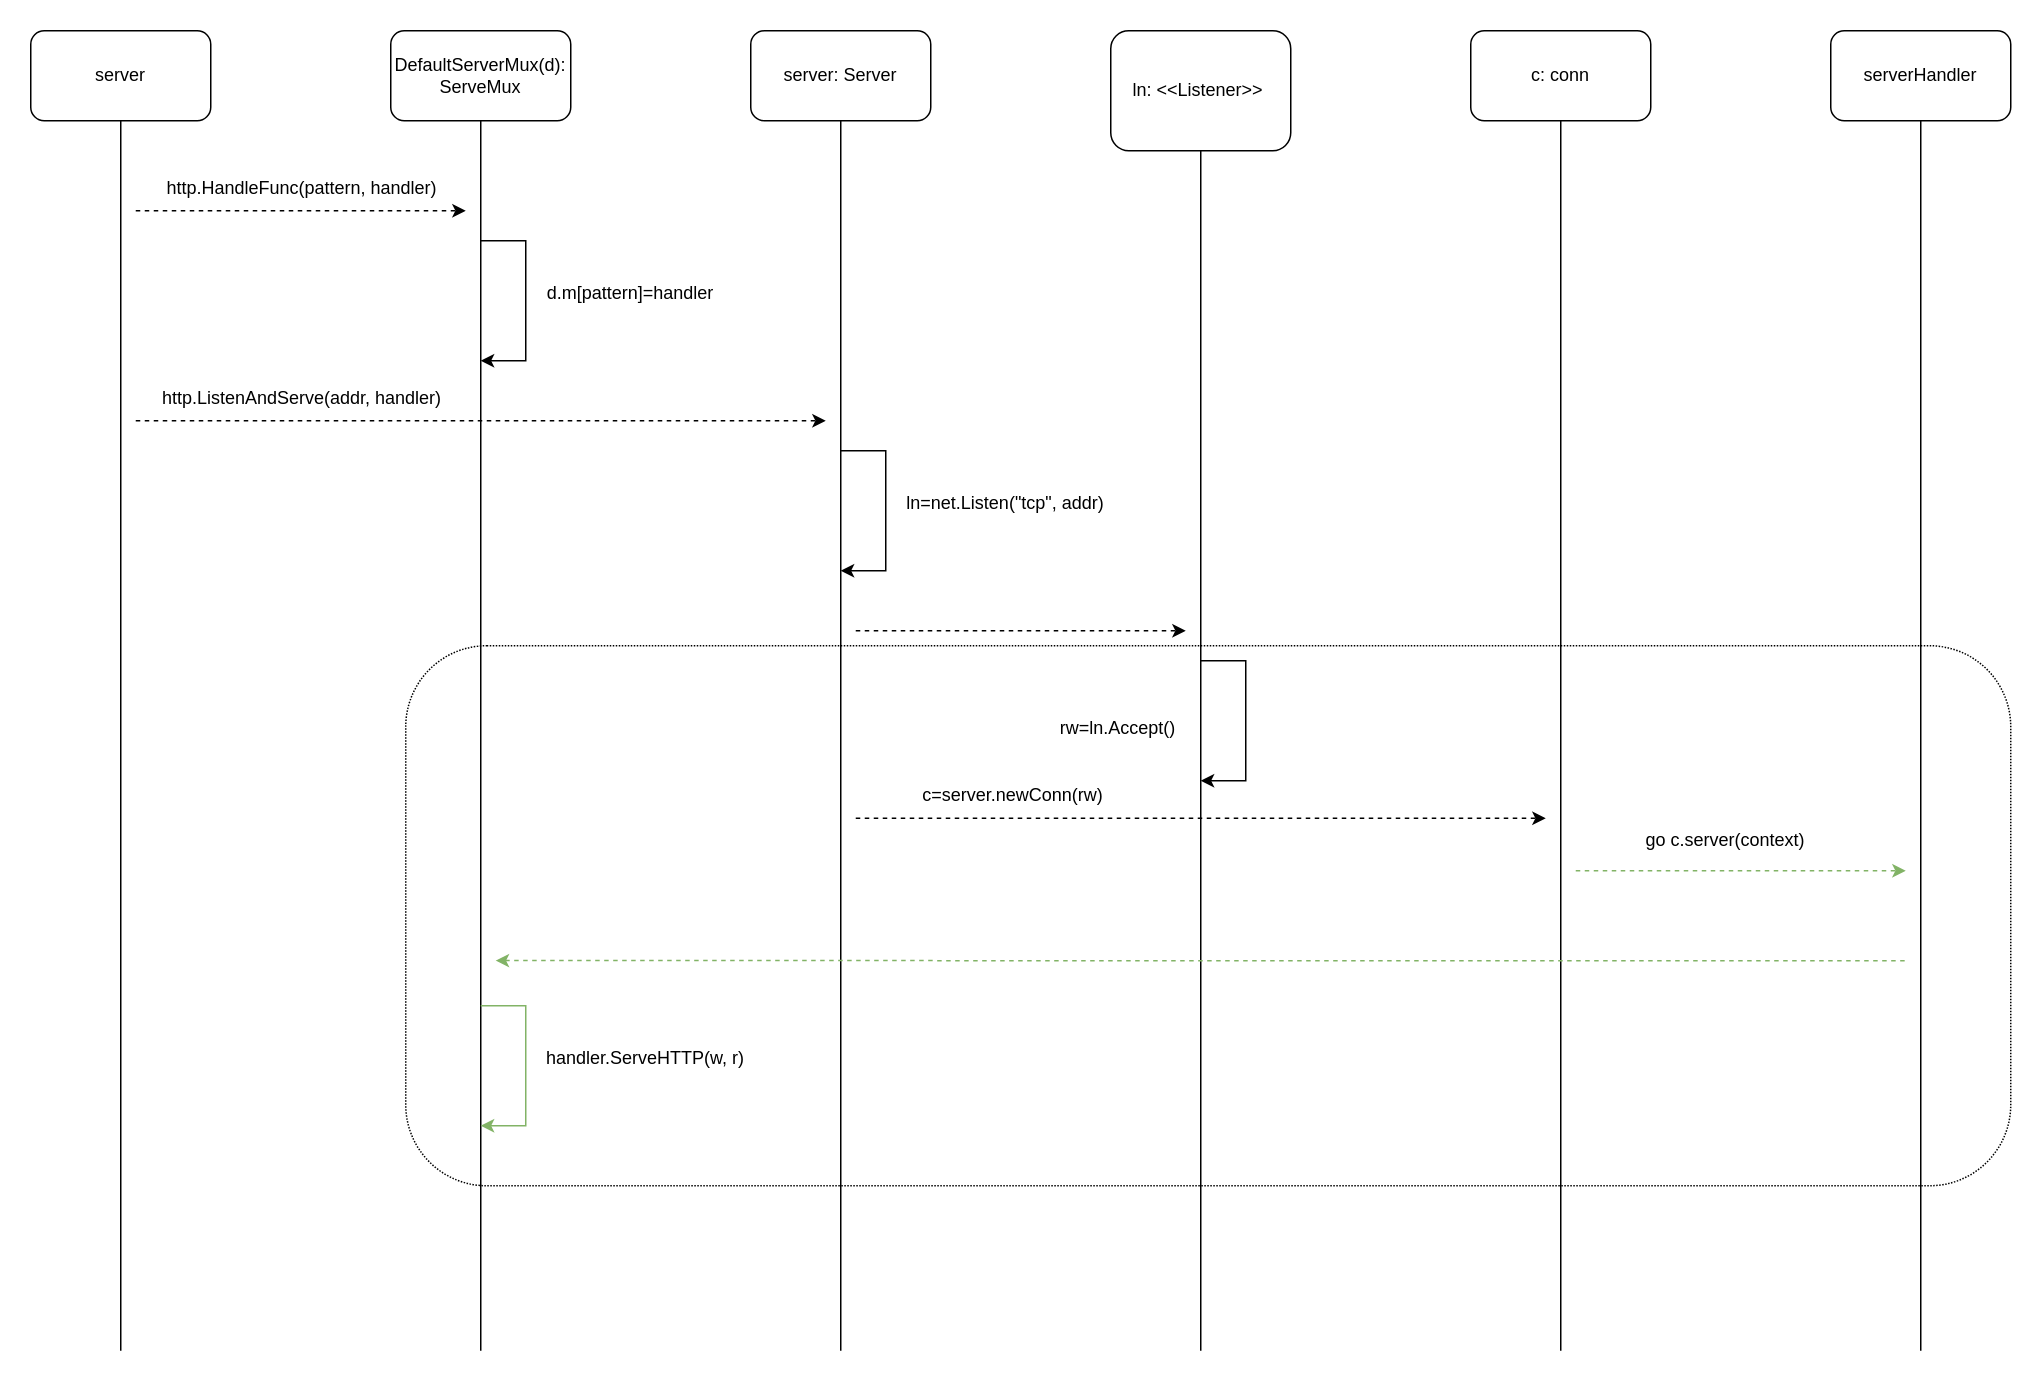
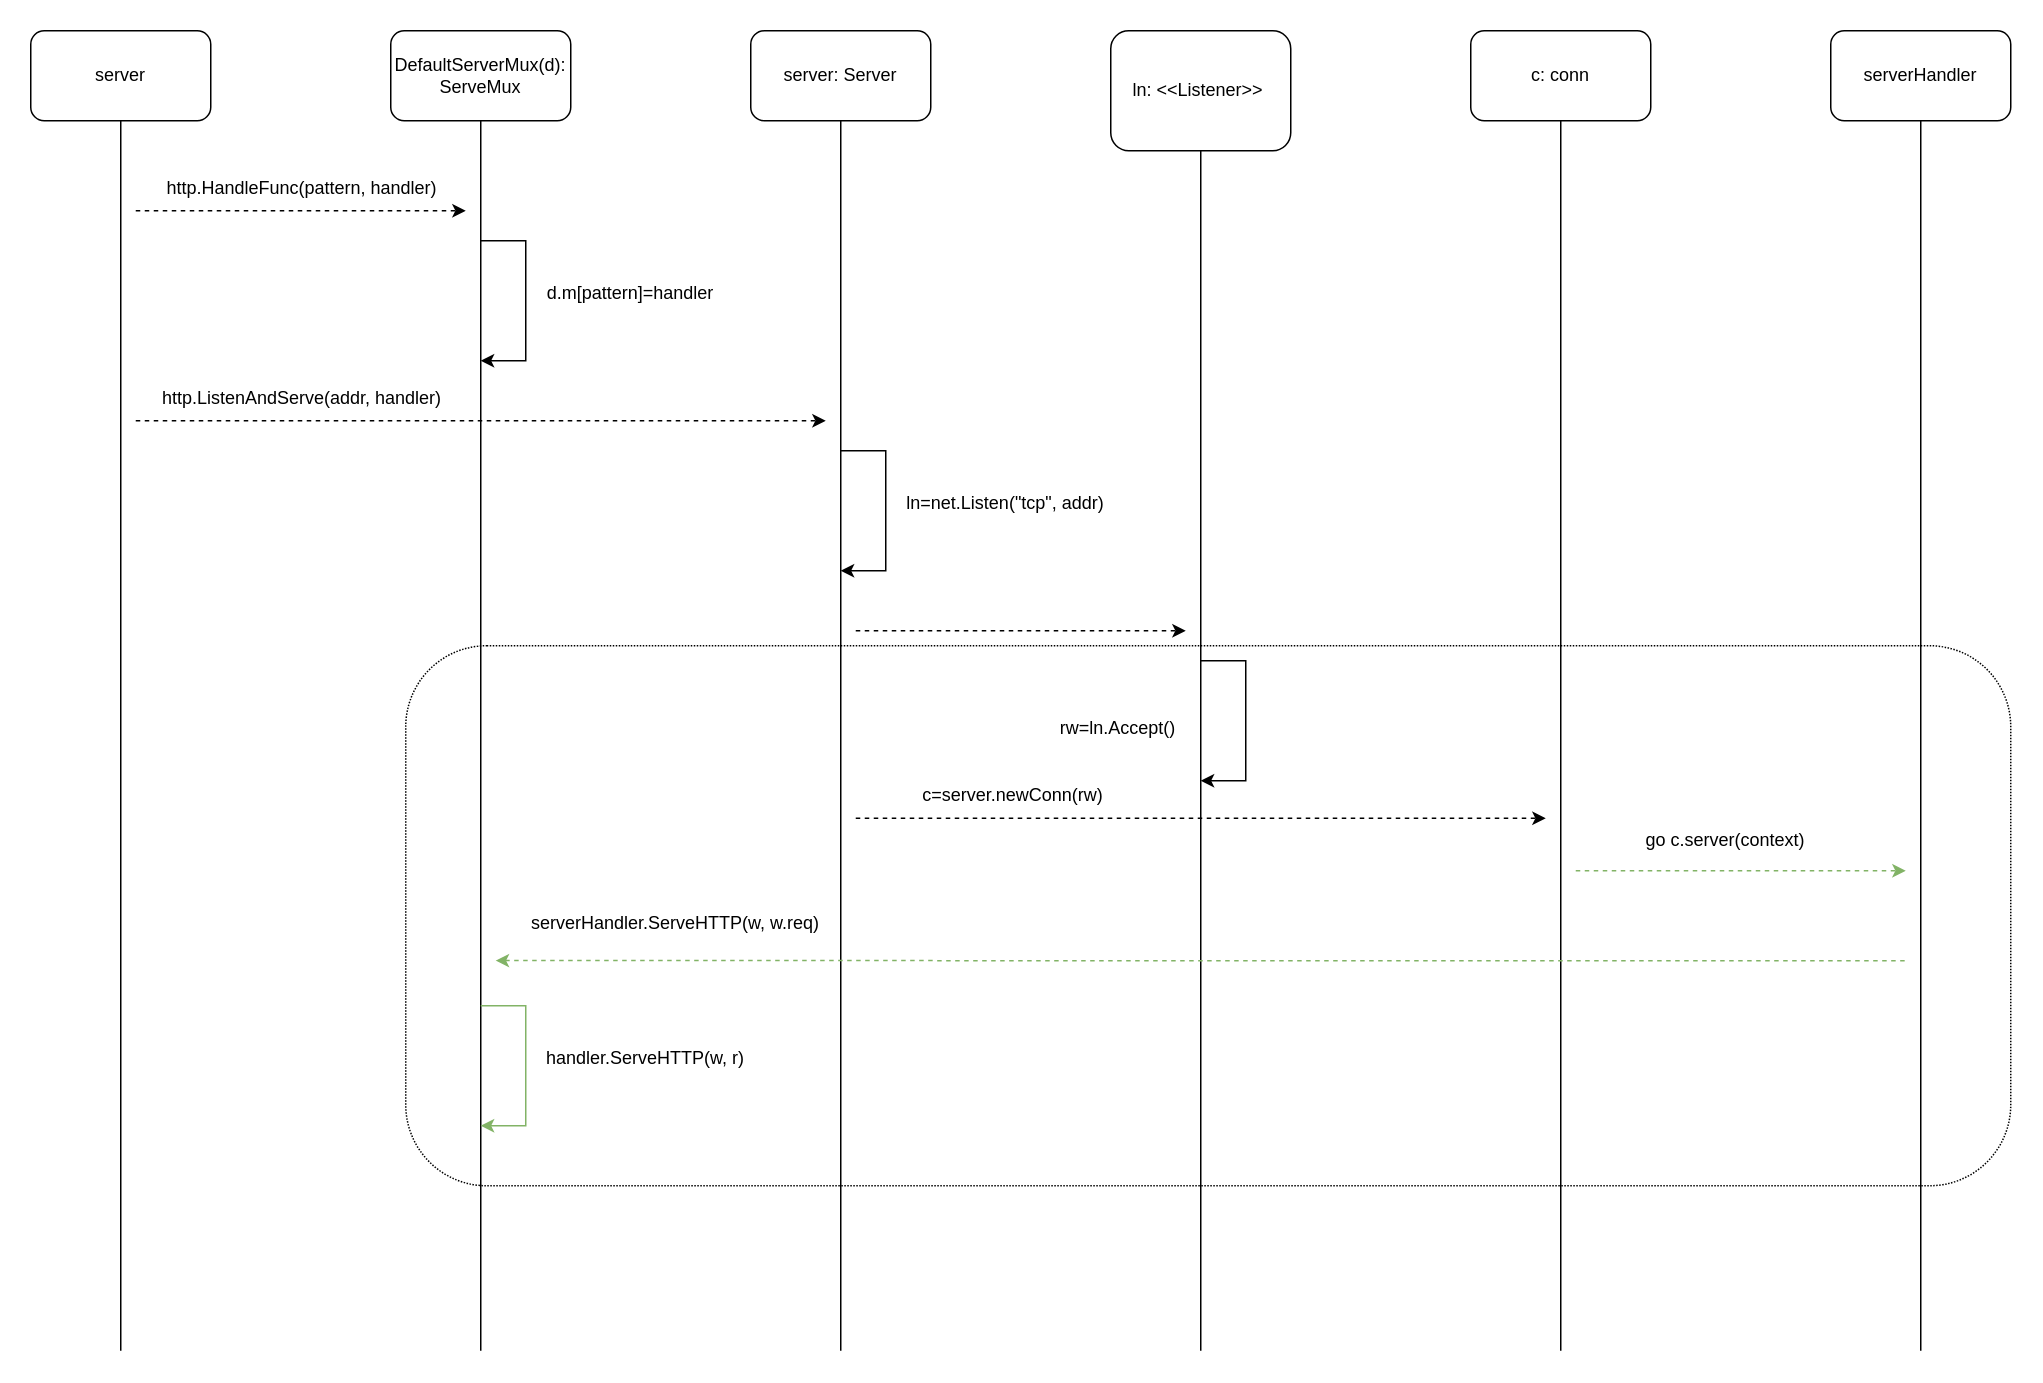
none -> (676, 923)
